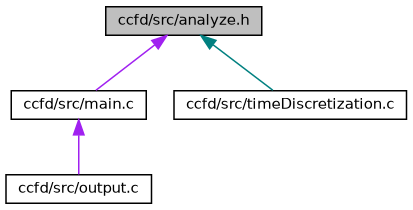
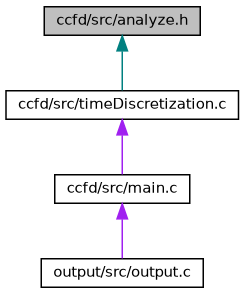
(125, 68) -> (122, 155)
(79, 189) -> (122, 273)
